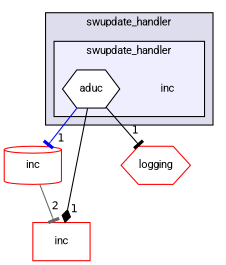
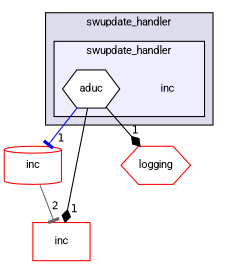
(127, 132) -> (119, 122)
